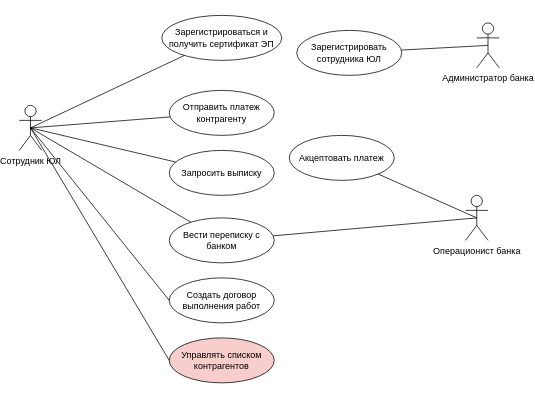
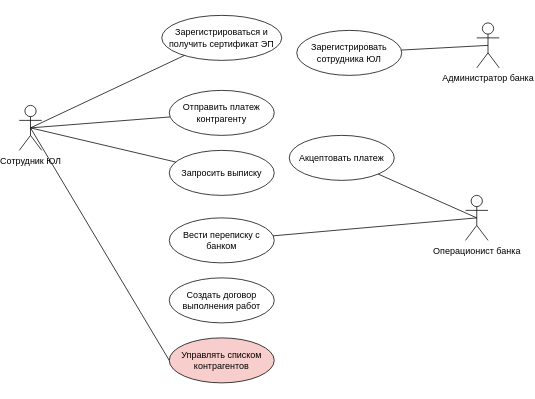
(113, 177) -> none
(104, 219) -> none
